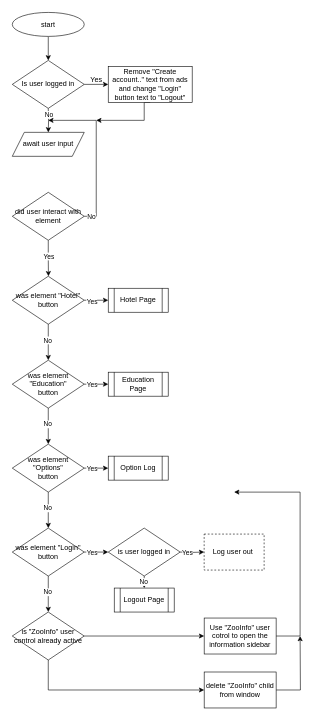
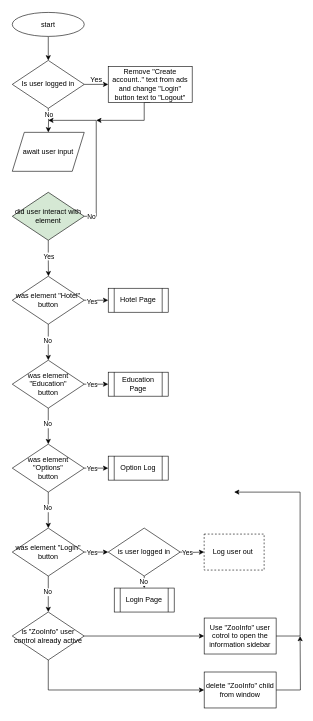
(48, 144) -> (48, 152)
(48, 216) -> (48, 216)
(144, 600) -> (144, 600)
